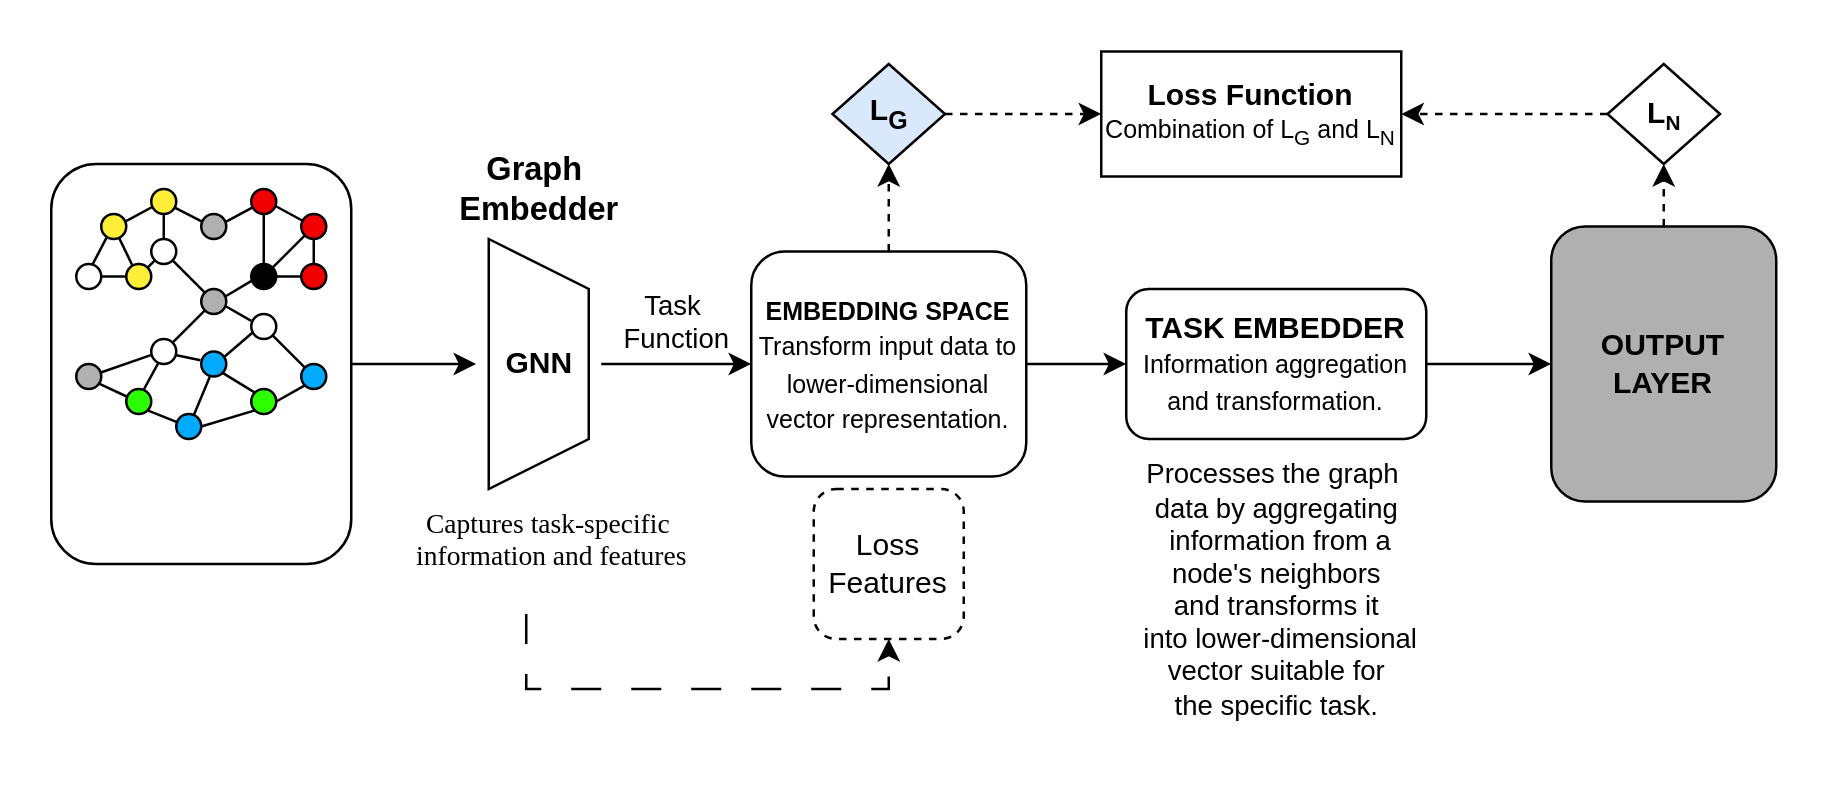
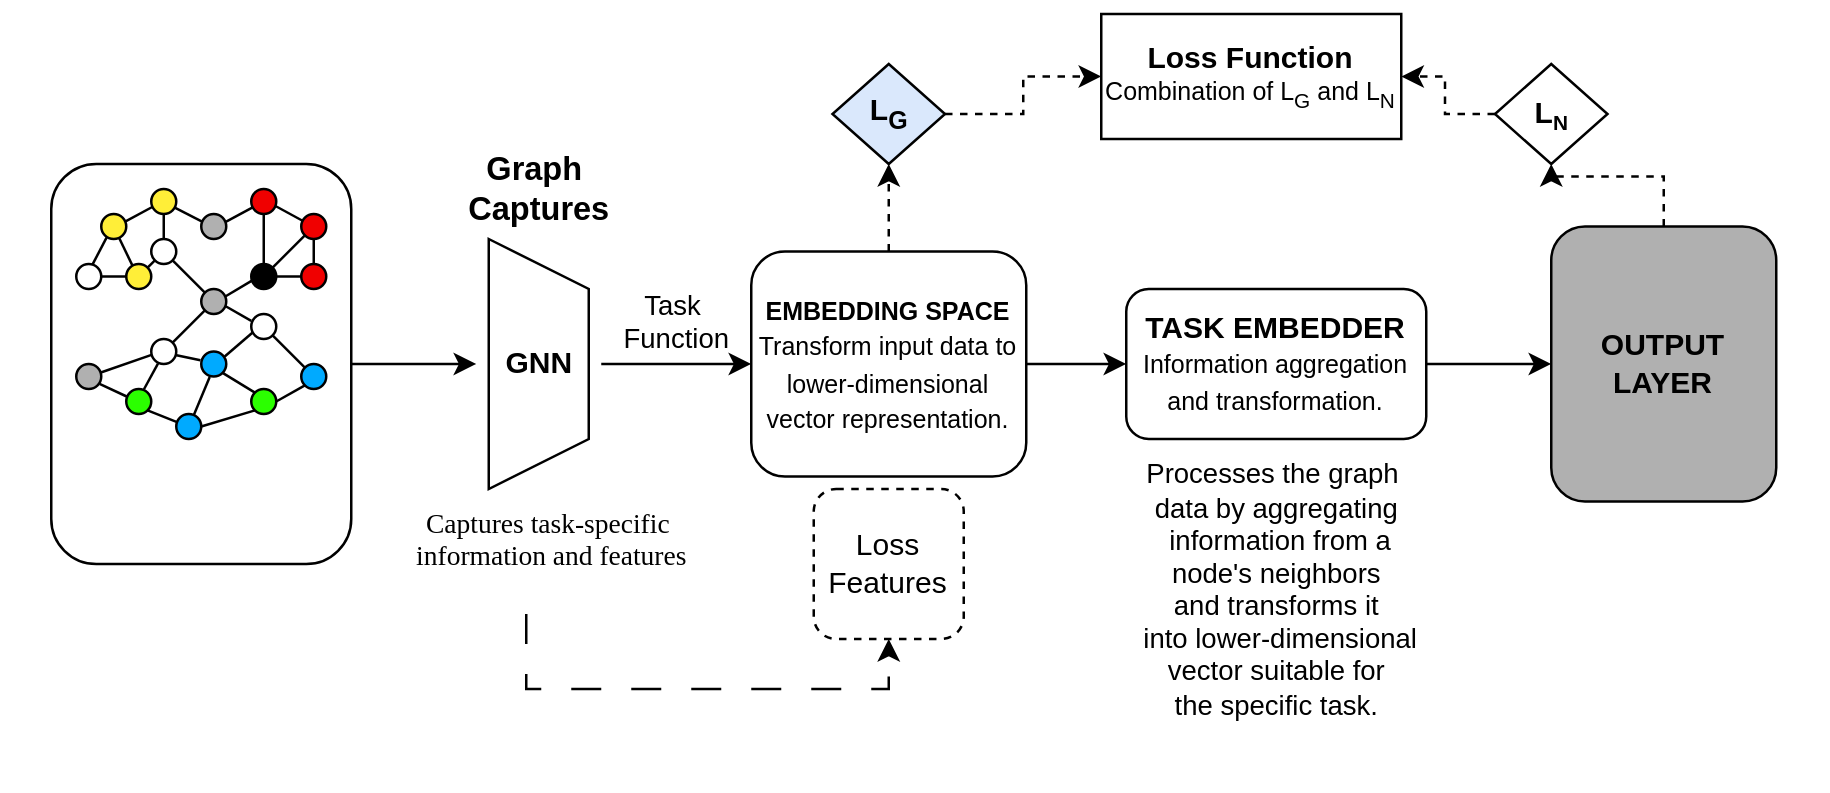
(1251, 114) -> (1251, 76)
(1664, 114) -> (1551, 114)
(540, 189) -> (540, 189)
